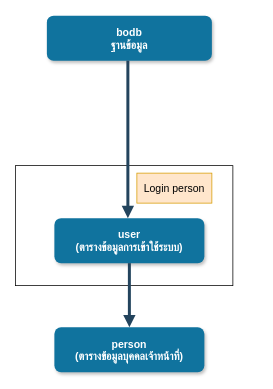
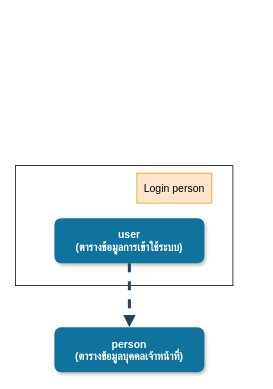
(129, 38) -> none
(128, 130) -> none
(129, 292) -> (129, 292)
